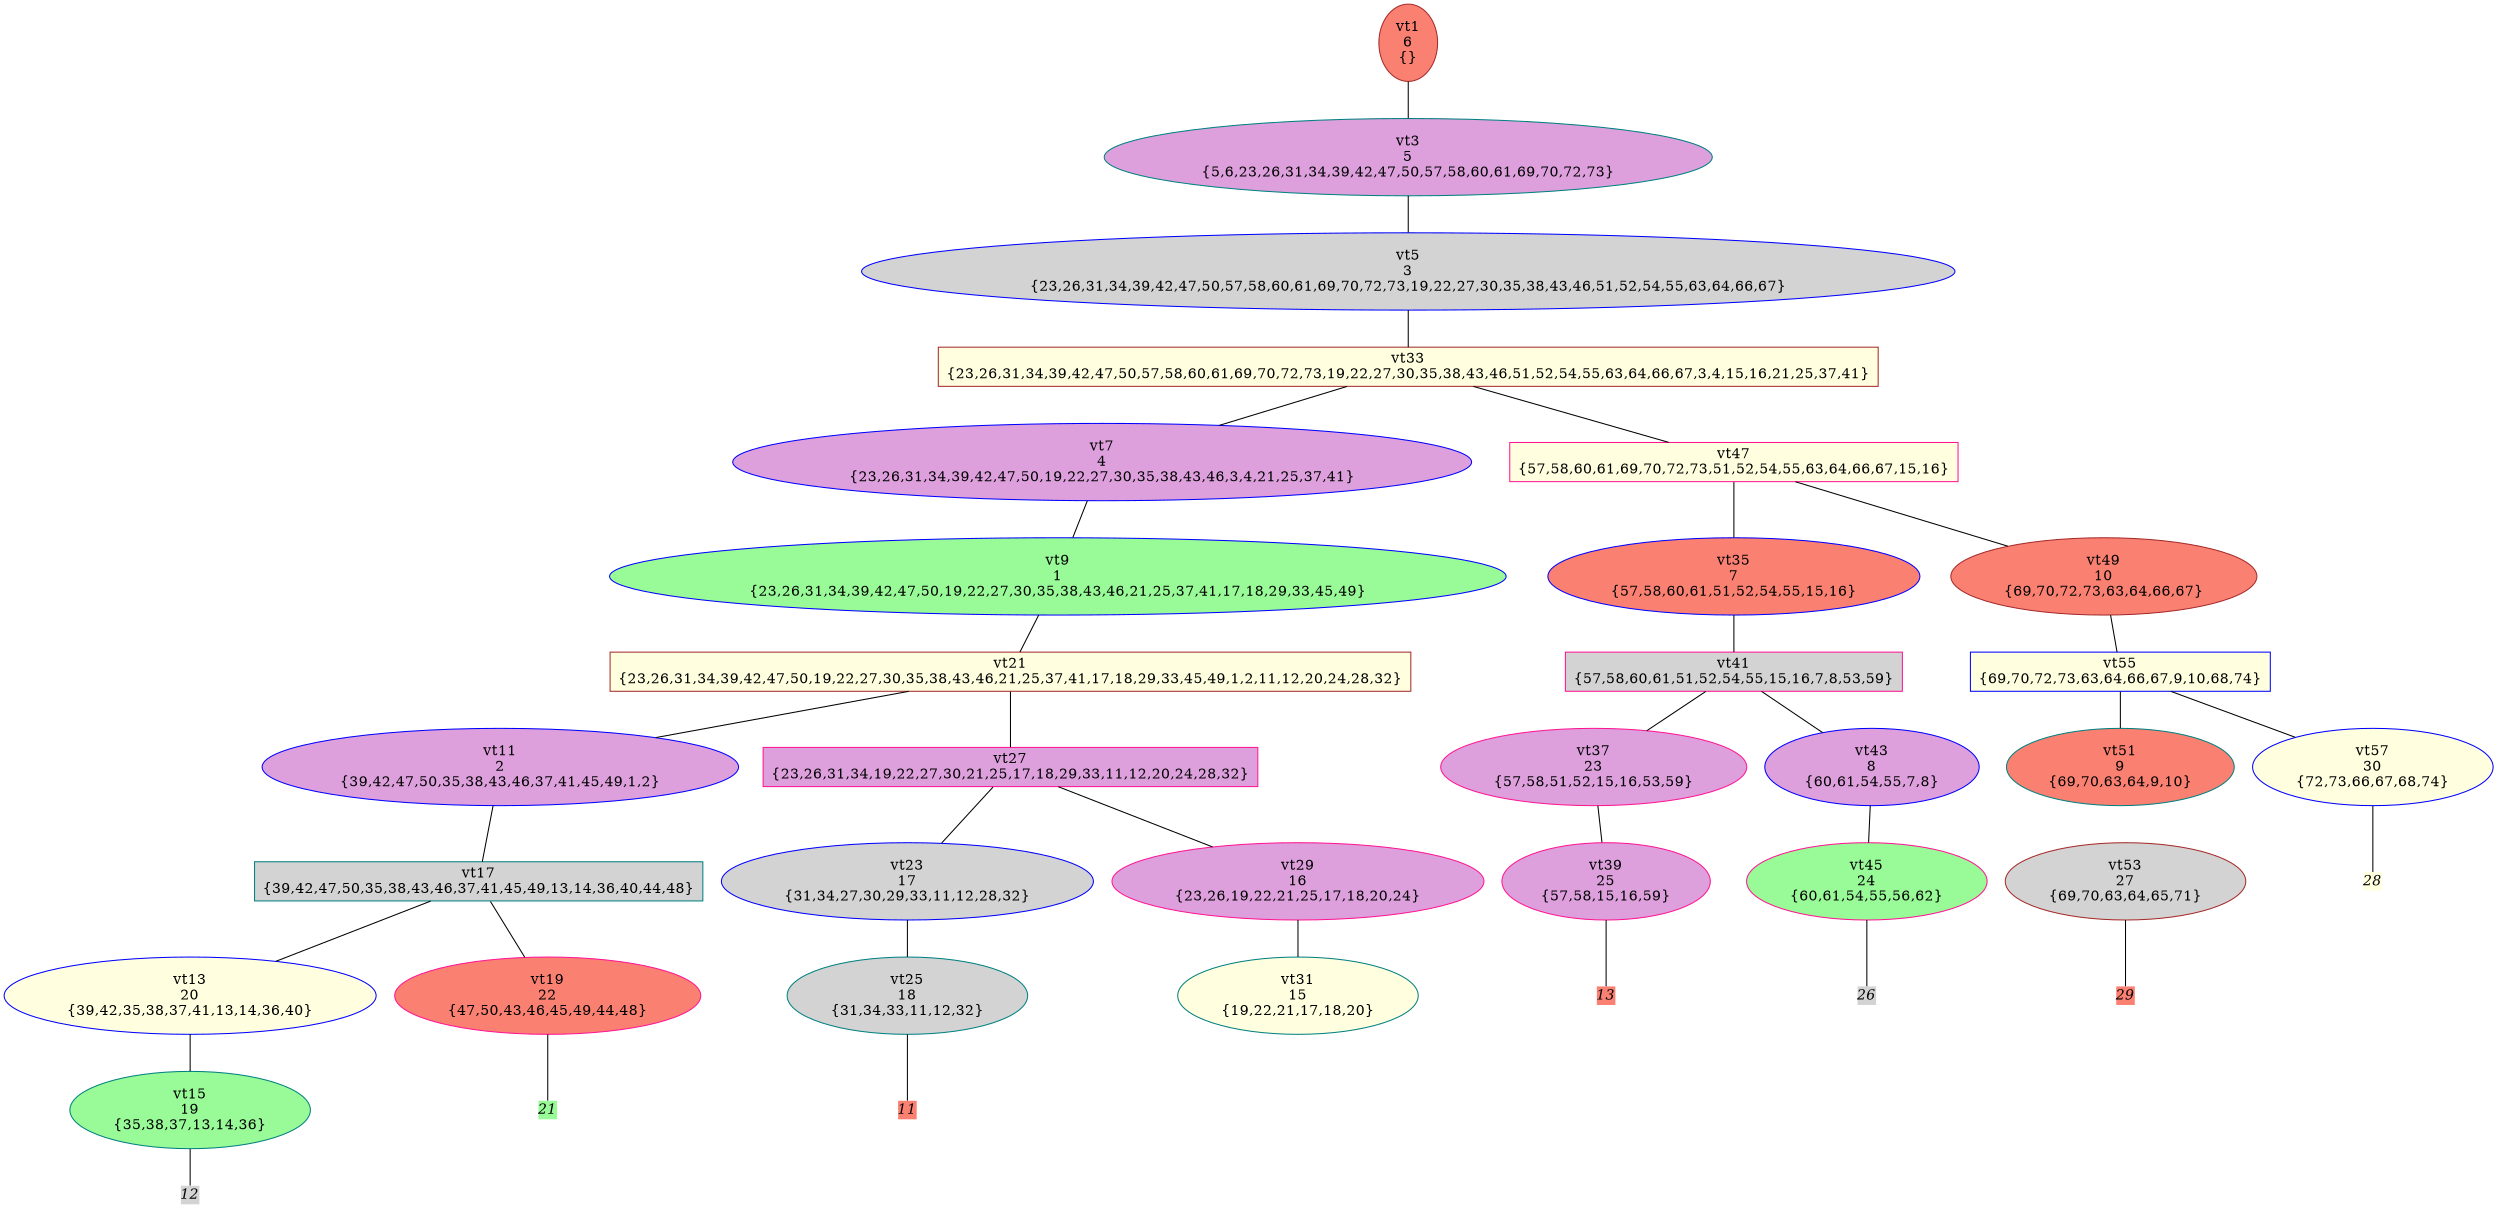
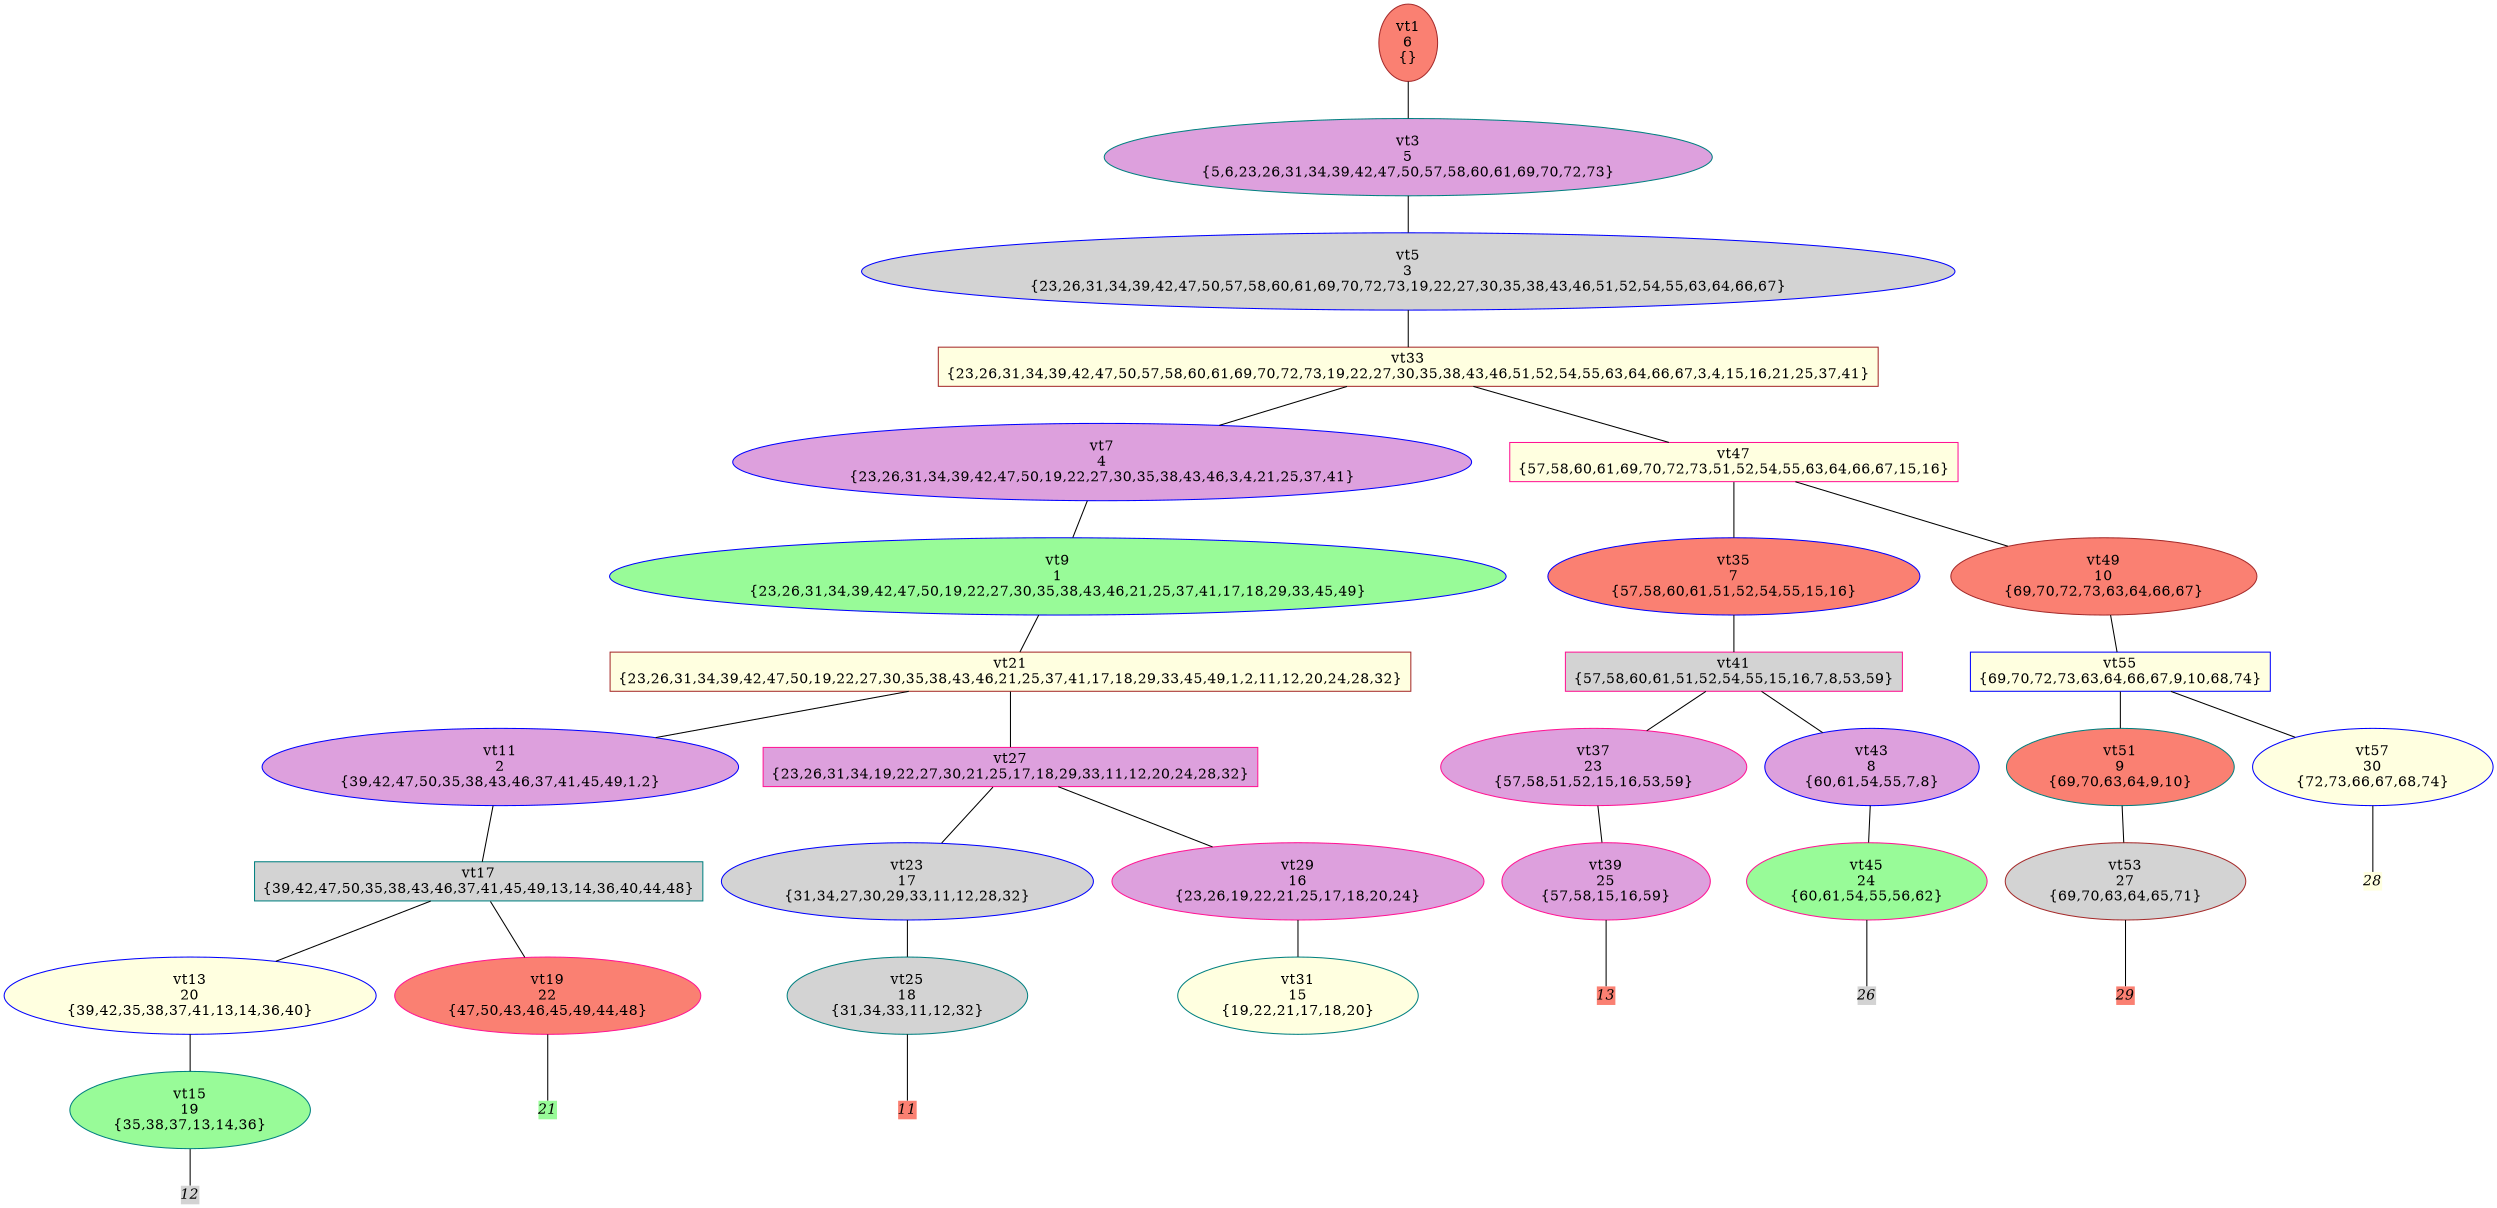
none -> (2123, 824)
